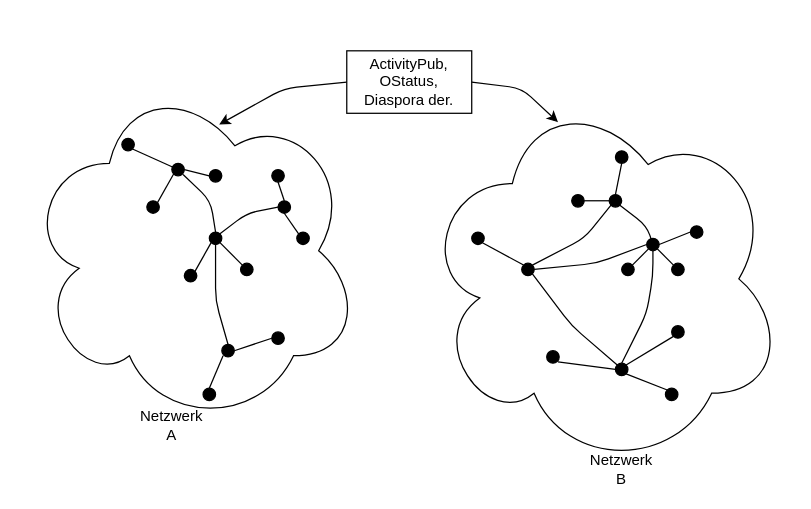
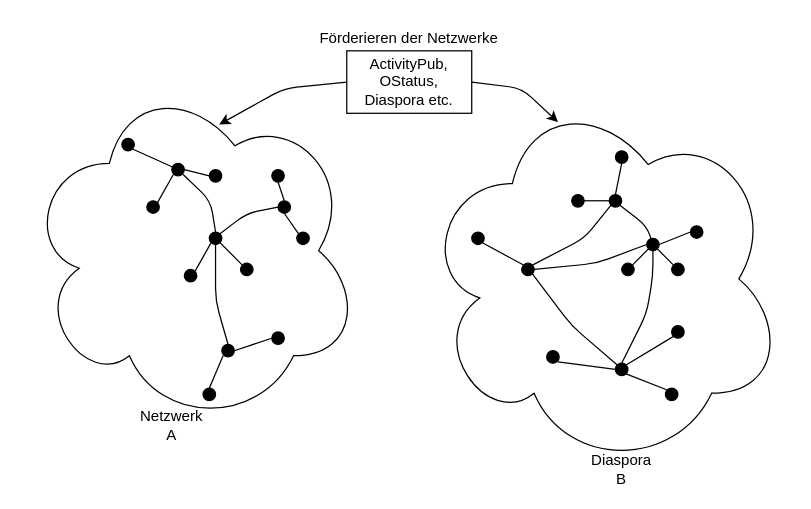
none -> (409, 38)
(409, 82) -> (409, 82)
(622, 469) -> (622, 469)
